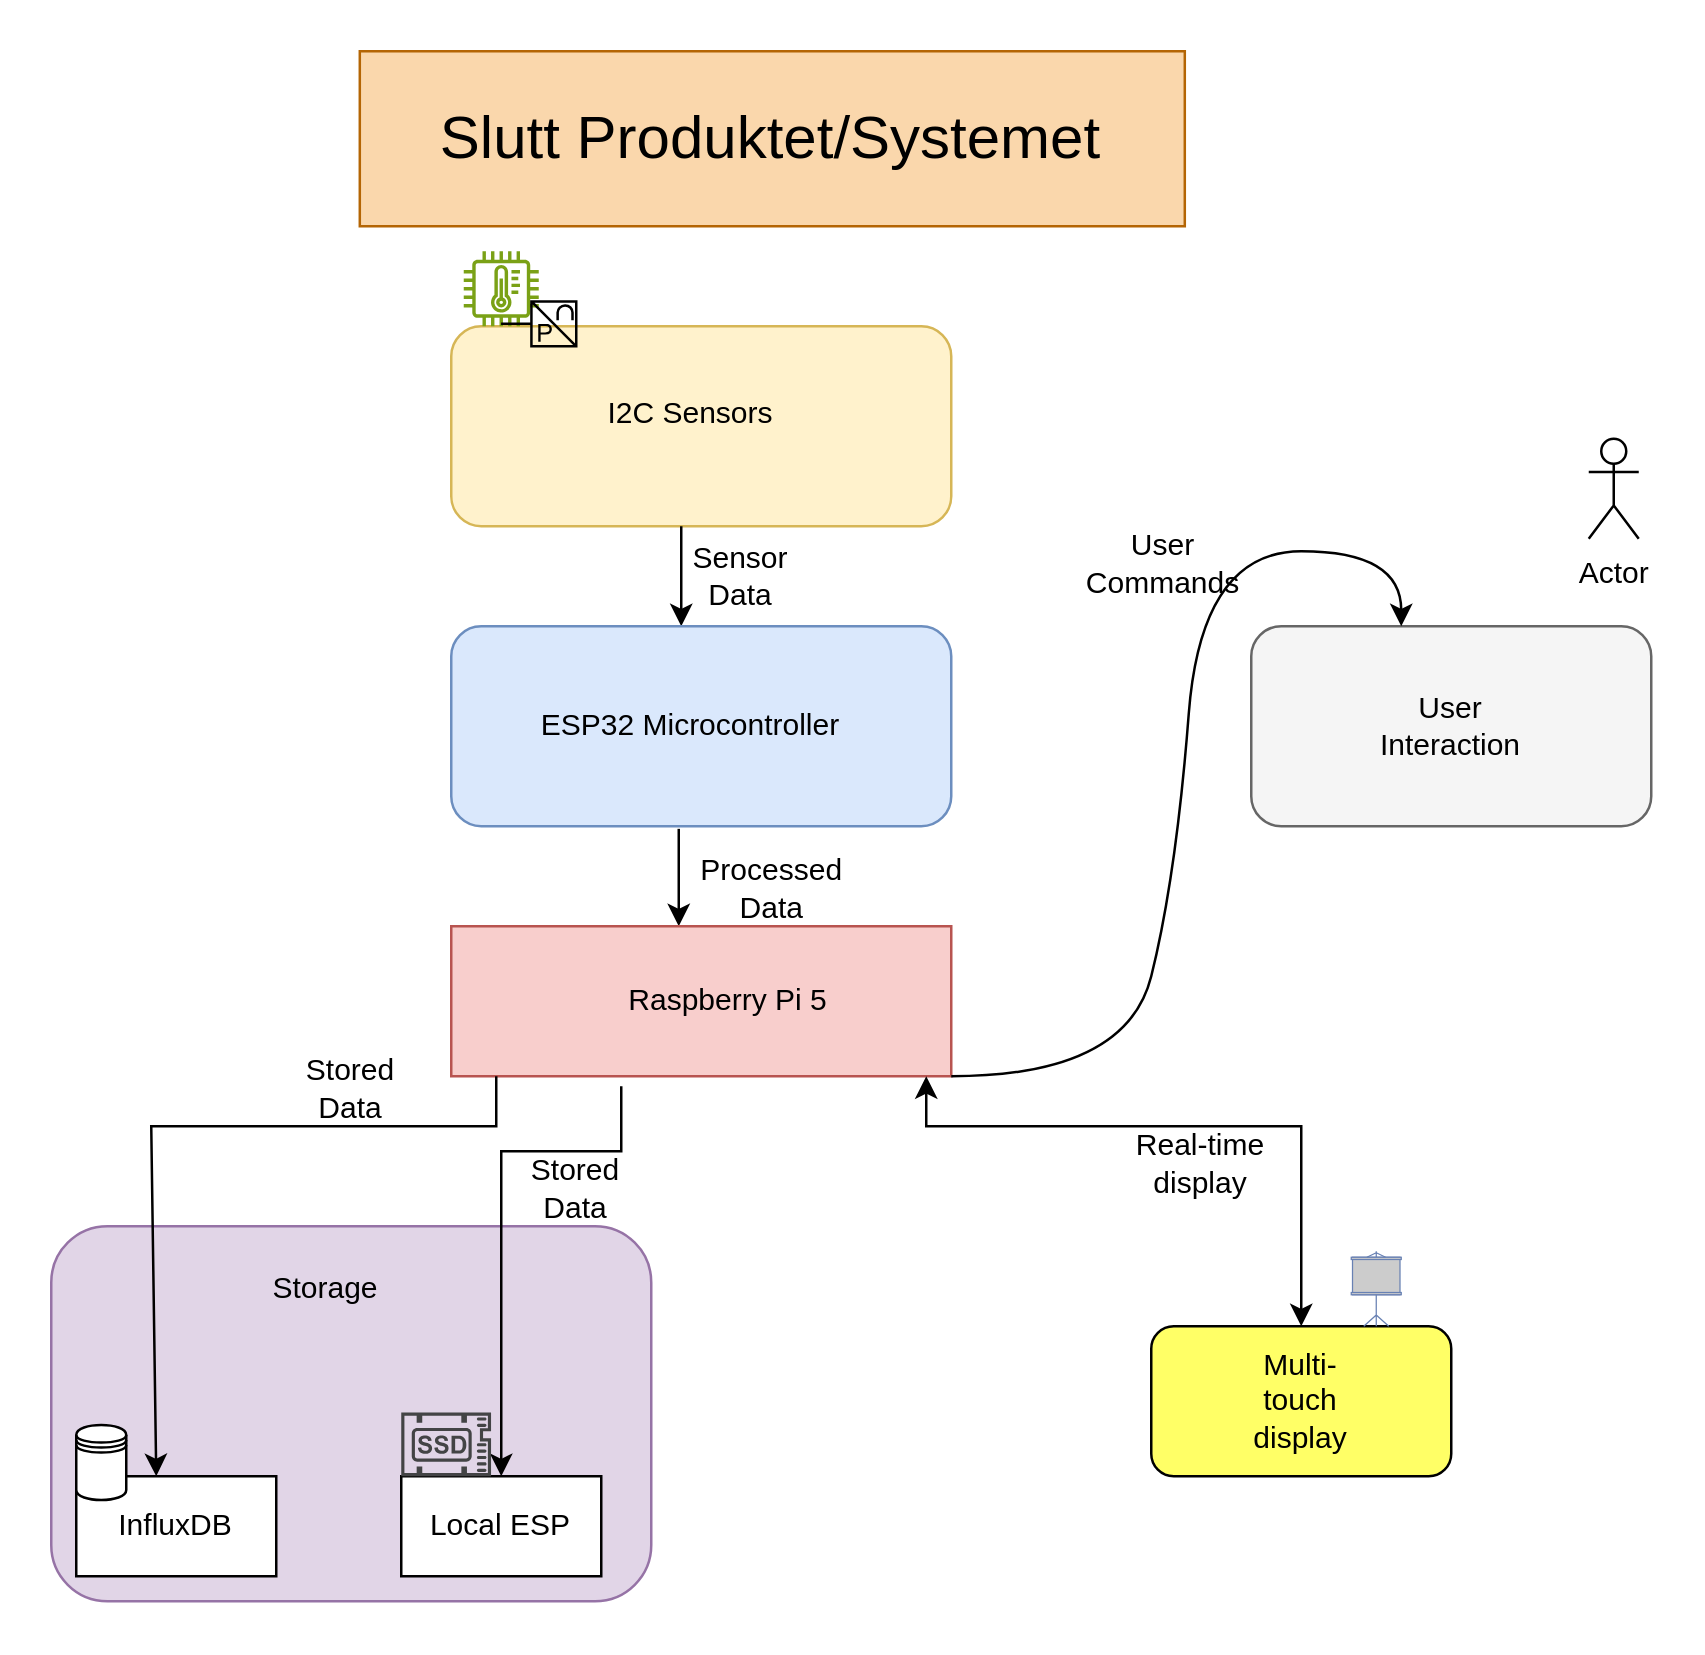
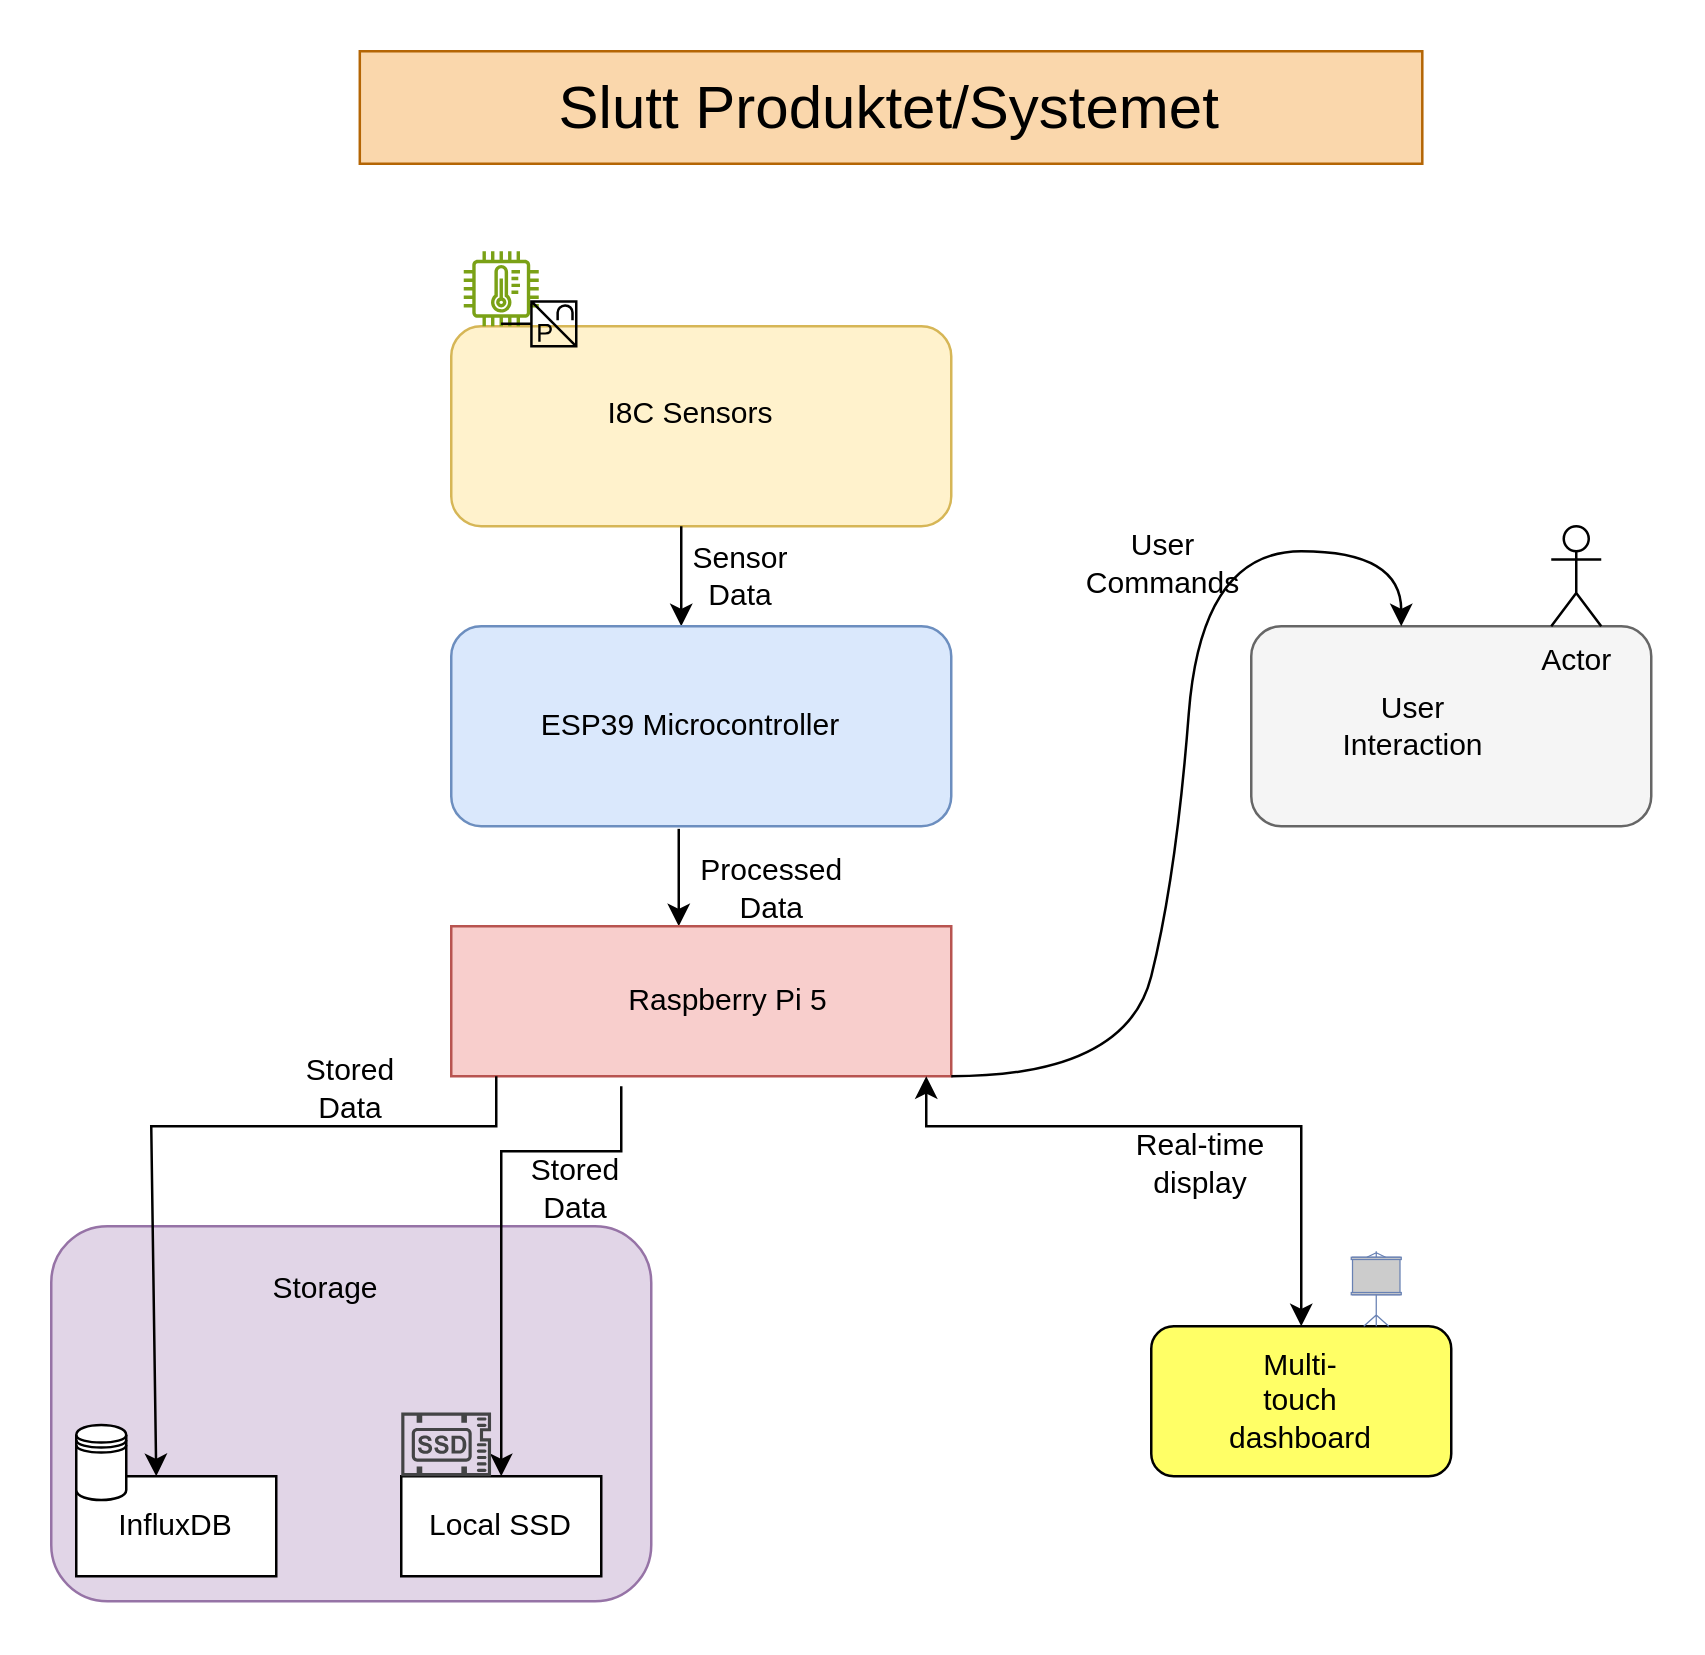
(772, 139) -> (891, 108)
(691, 414) -> (691, 414)
(1614, 489) -> (1576, 576)
(691, 726) -> (691, 726)
(1451, 726) -> (1414, 726)
(1301, 1401) -> (1301, 1401)
(501, 1526) -> (501, 1526)
